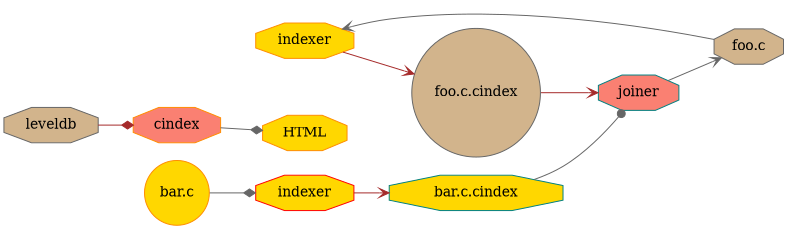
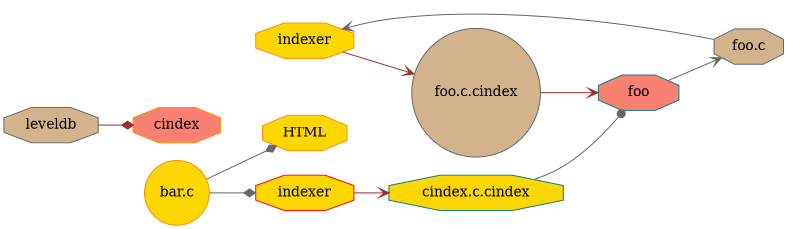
(639, 93) -> (639, 93)
(236, 129) -> (236, 165)
(476, 193) -> (476, 193)
